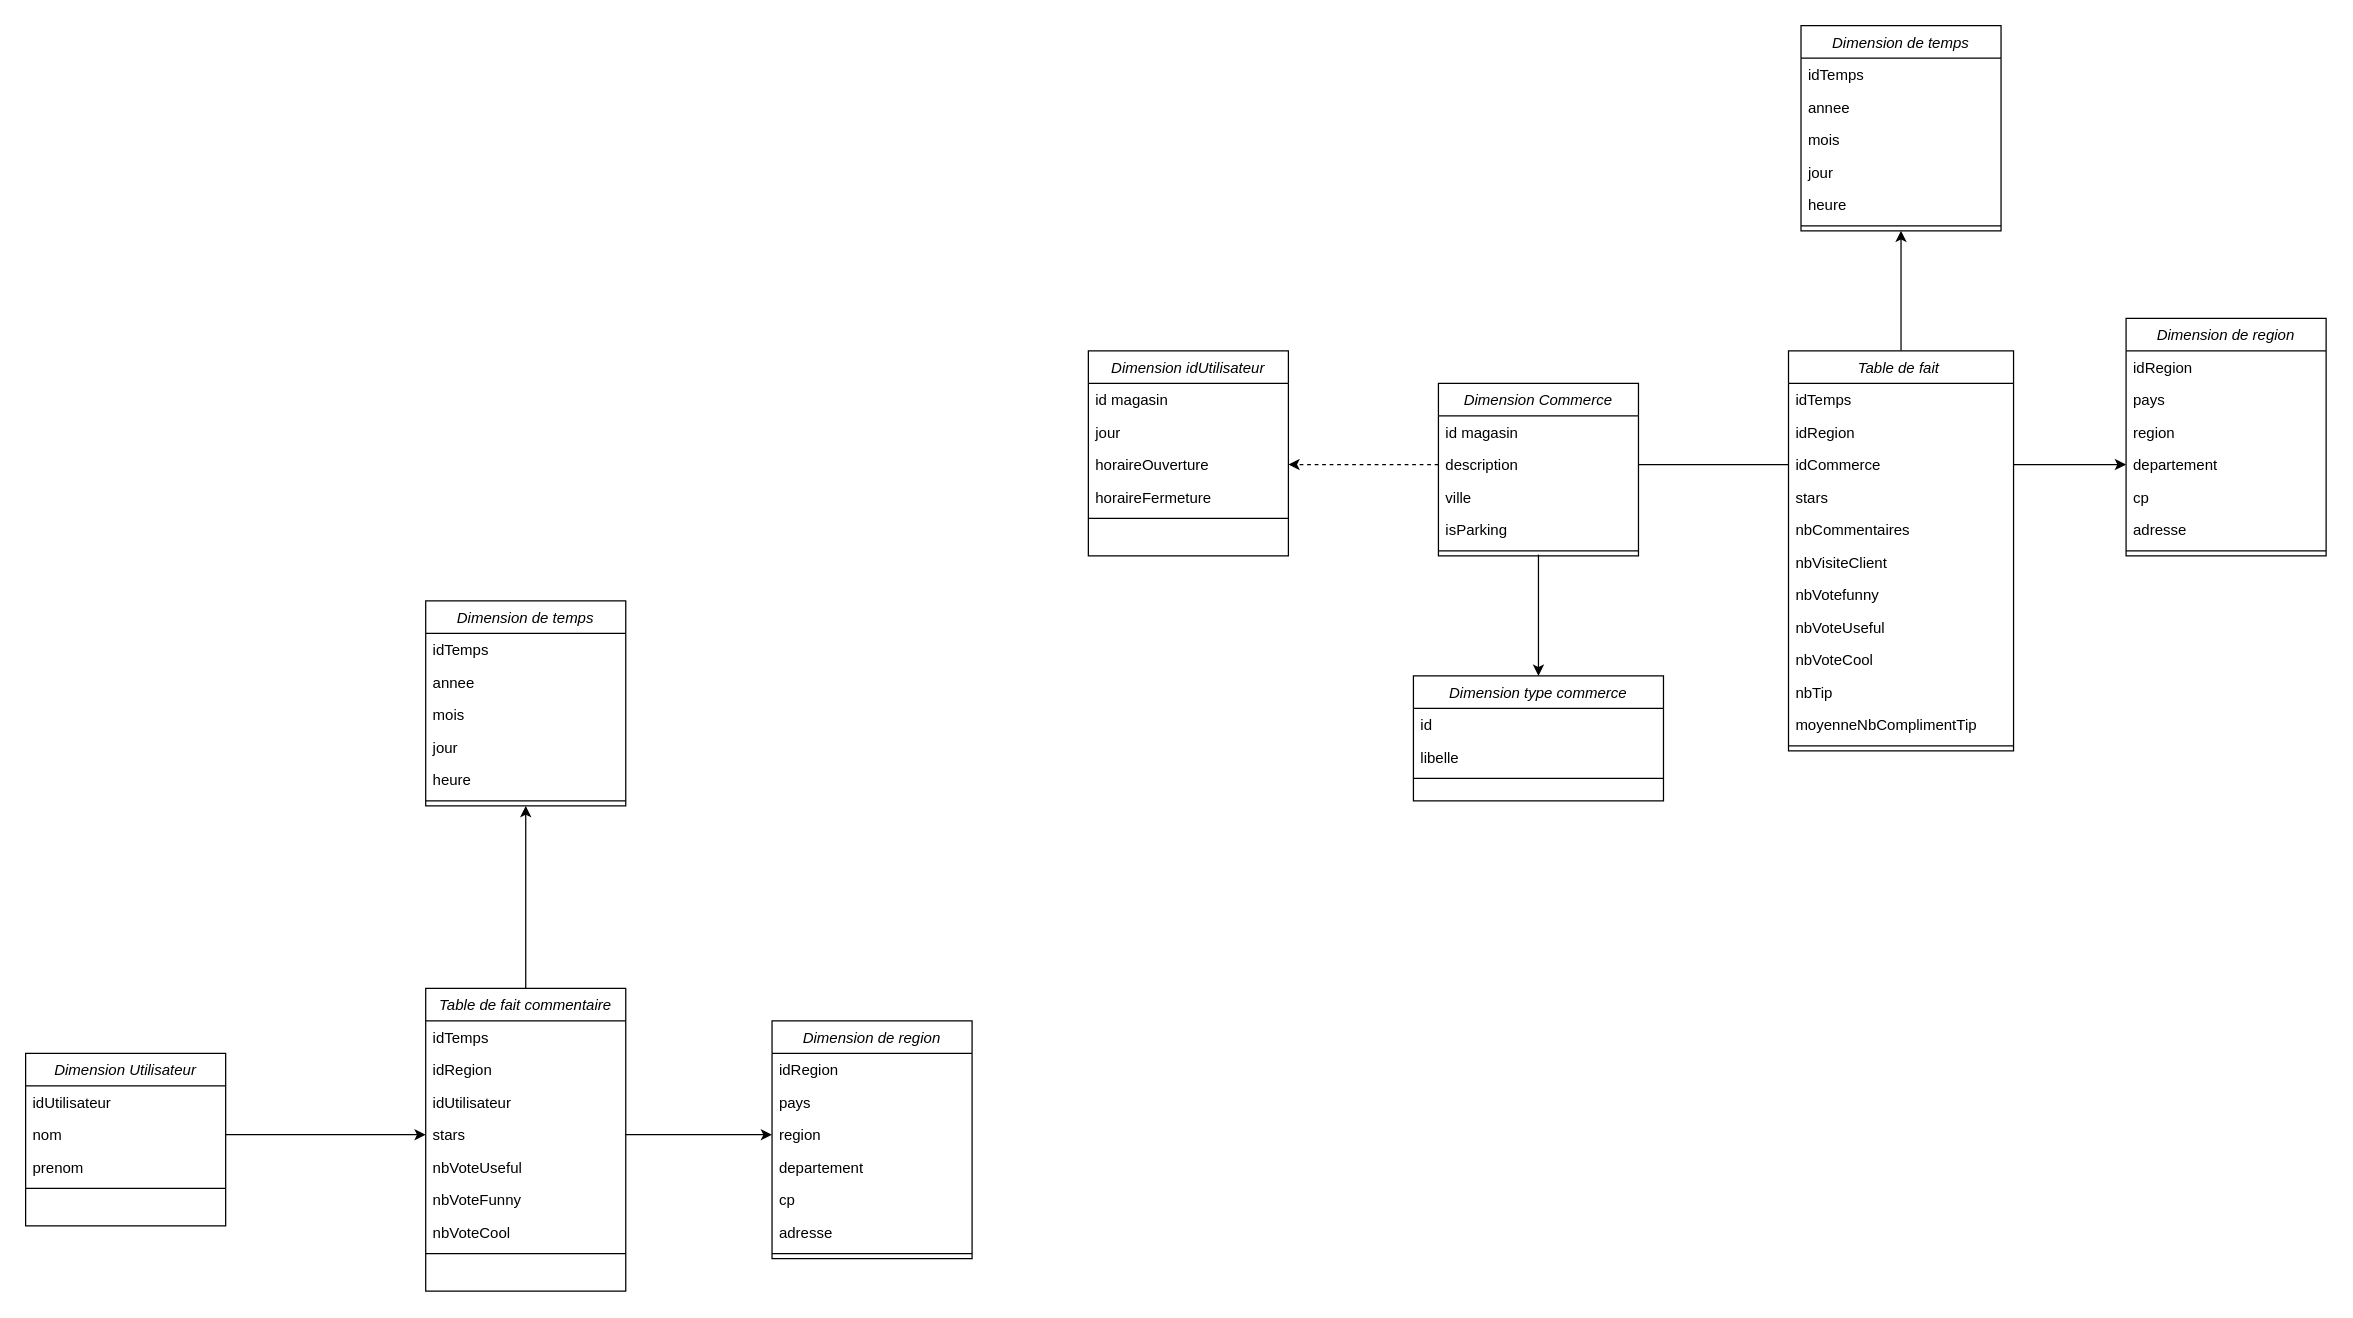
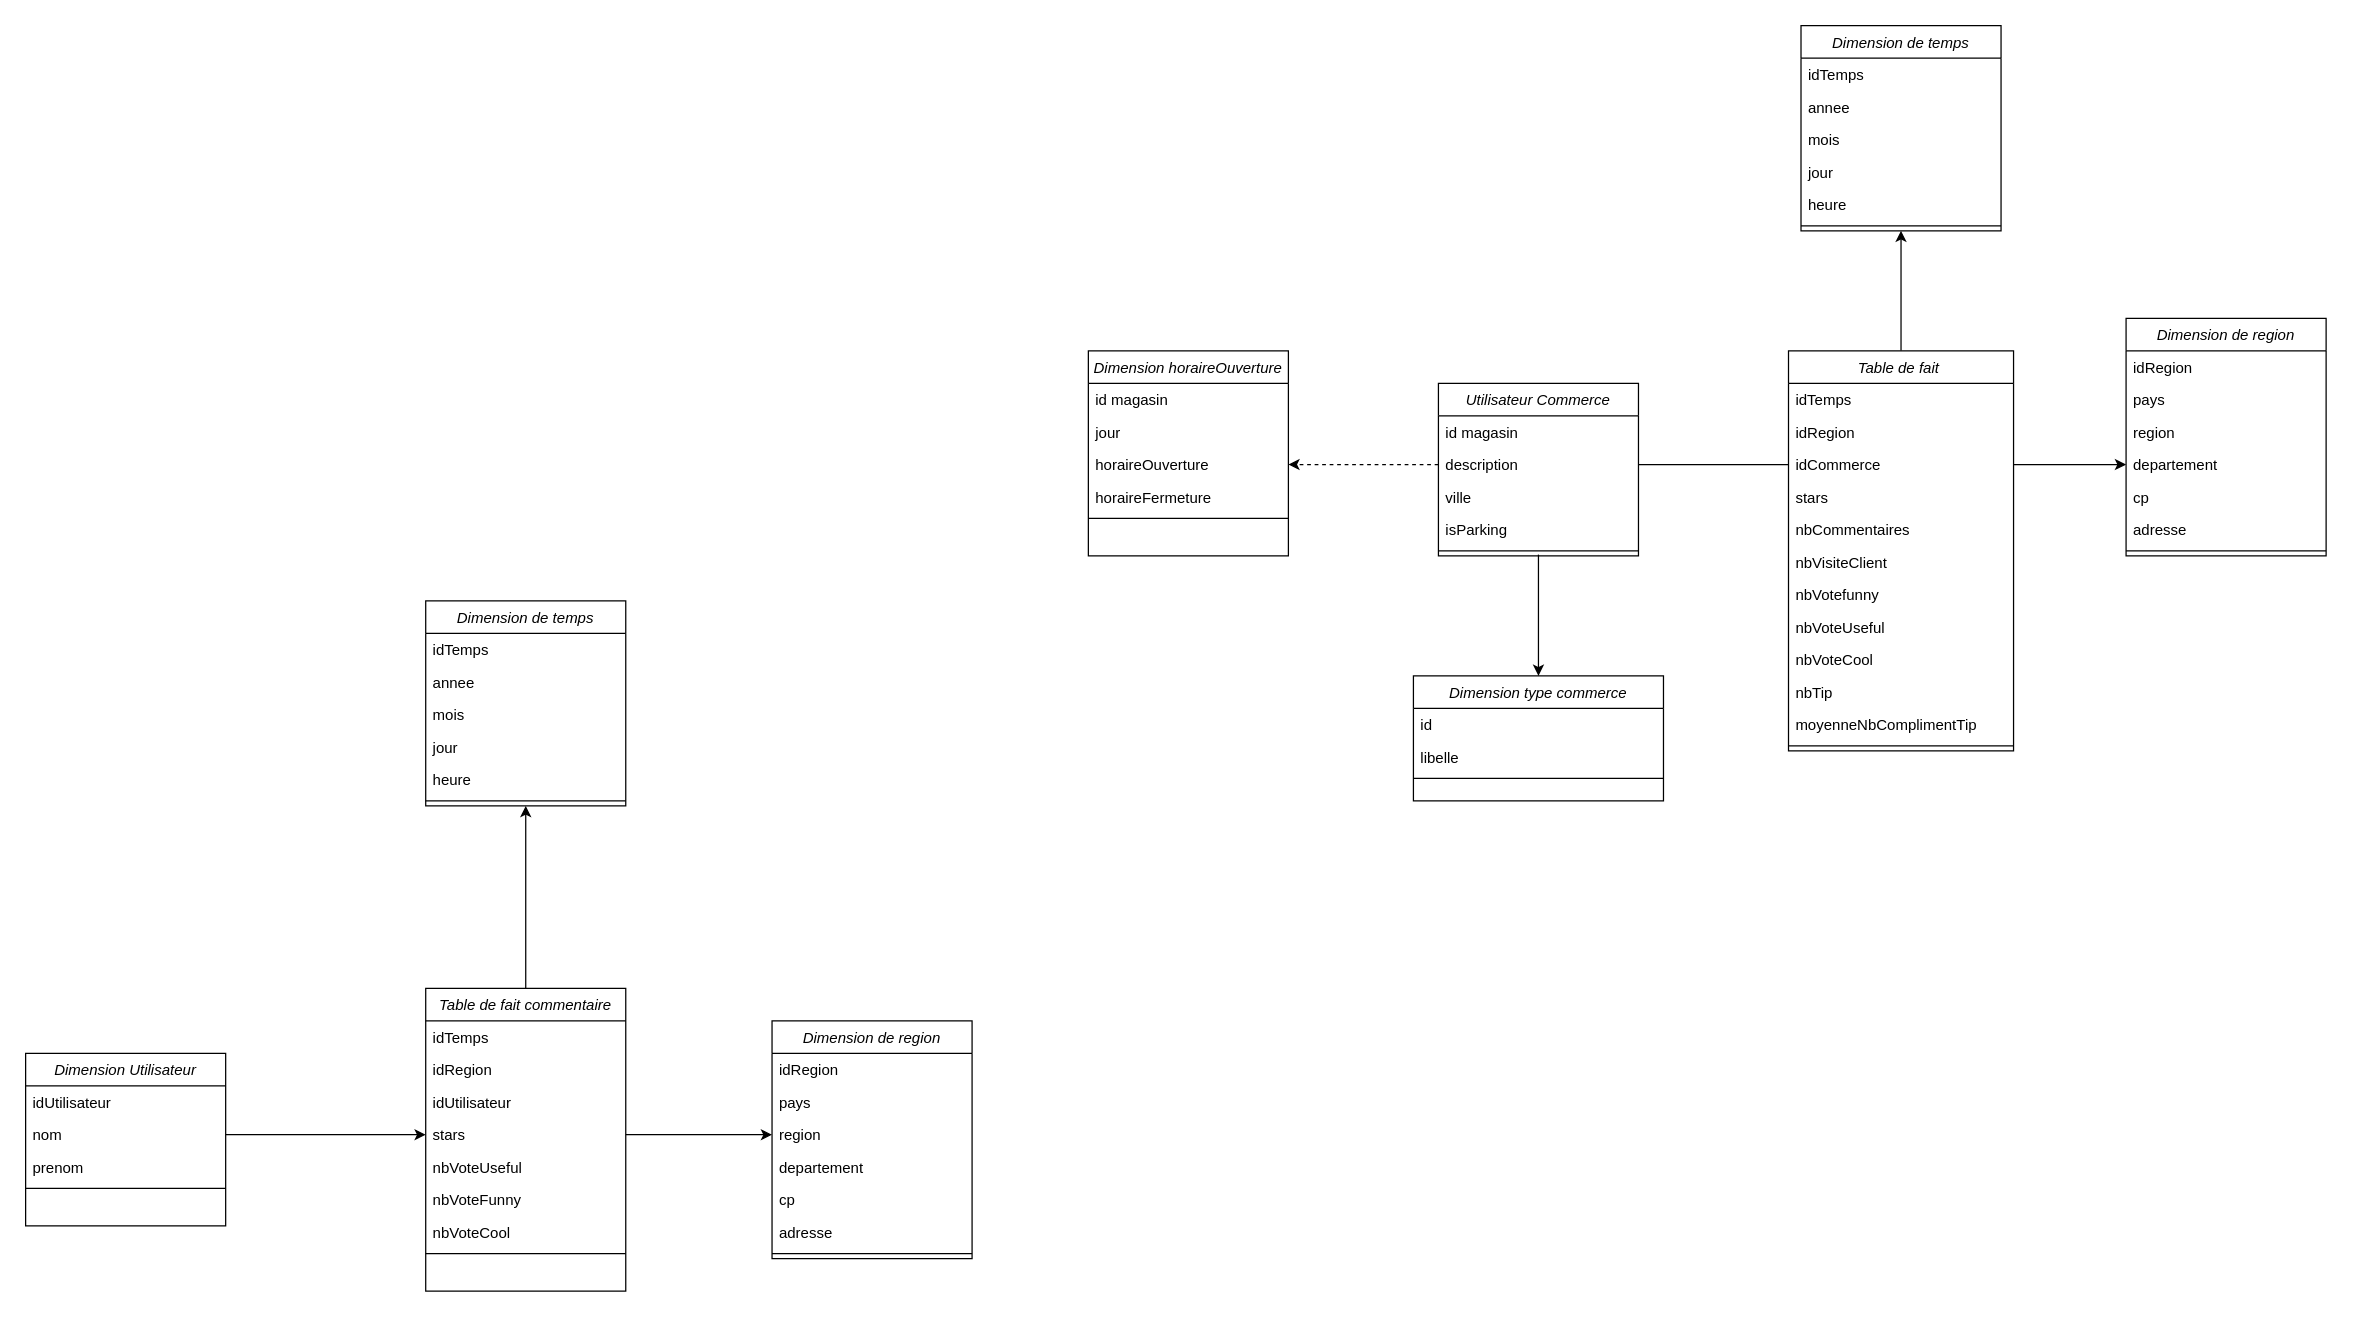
(1188, 368) -> (1188, 368)
(1538, 400) -> (1538, 400)
